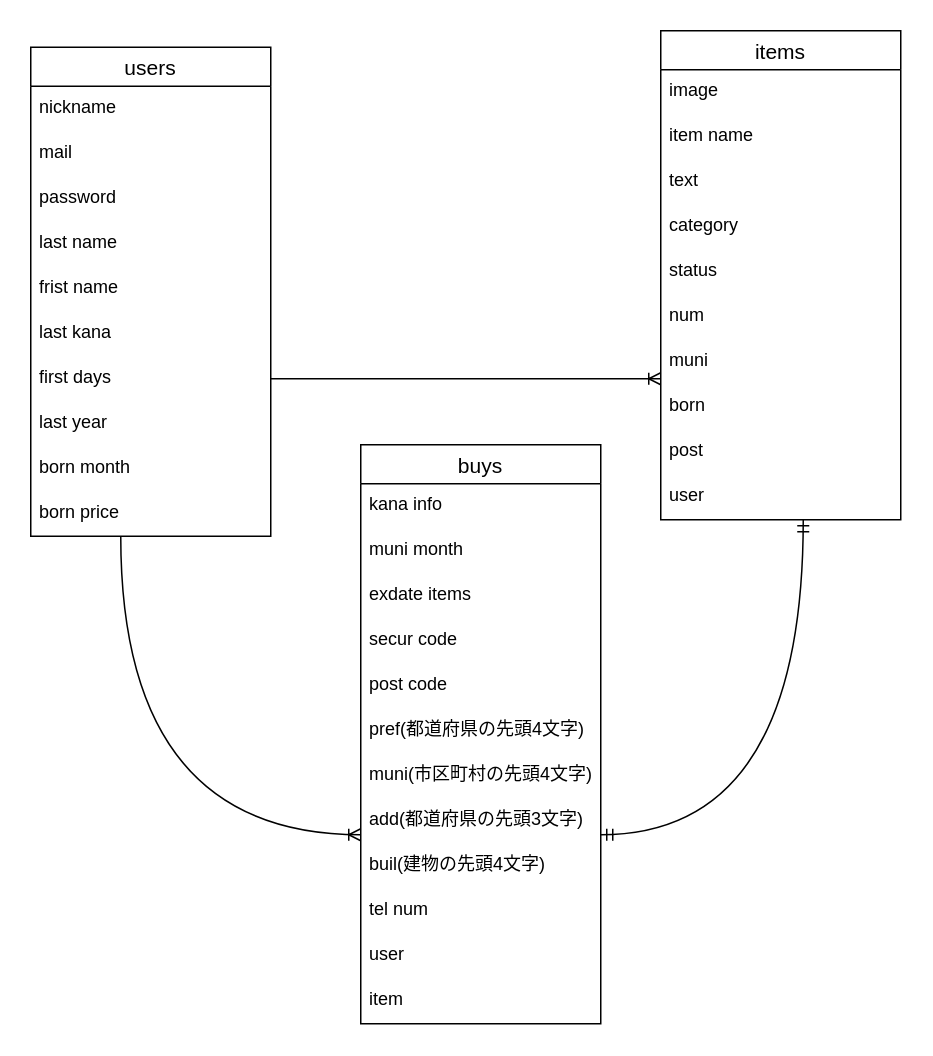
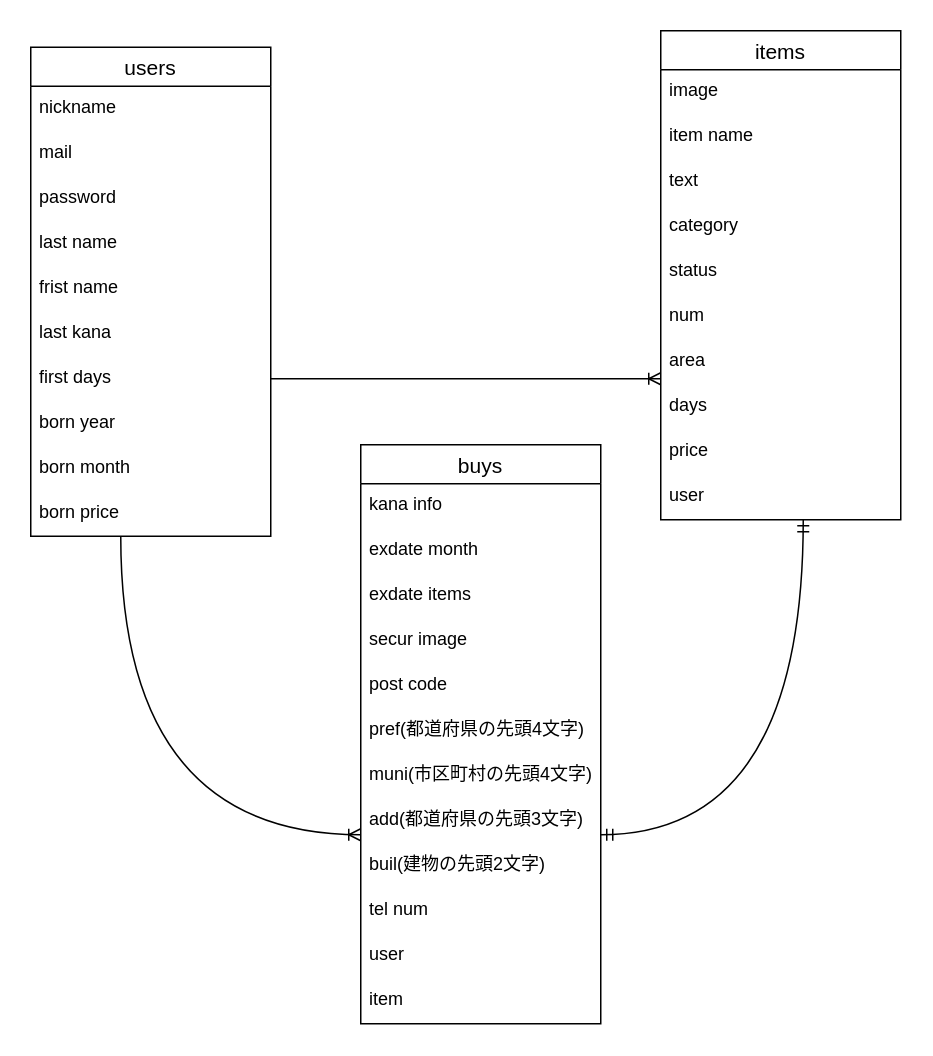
(687, 360) -> (689, 360)
(689, 405) -> (689, 405)
(80, 422) -> (82, 422)
(689, 450) -> (692, 450)
(415, 549) -> (427, 549)
(417, 639) -> (420, 639)
(463, 864) -> (463, 864)
